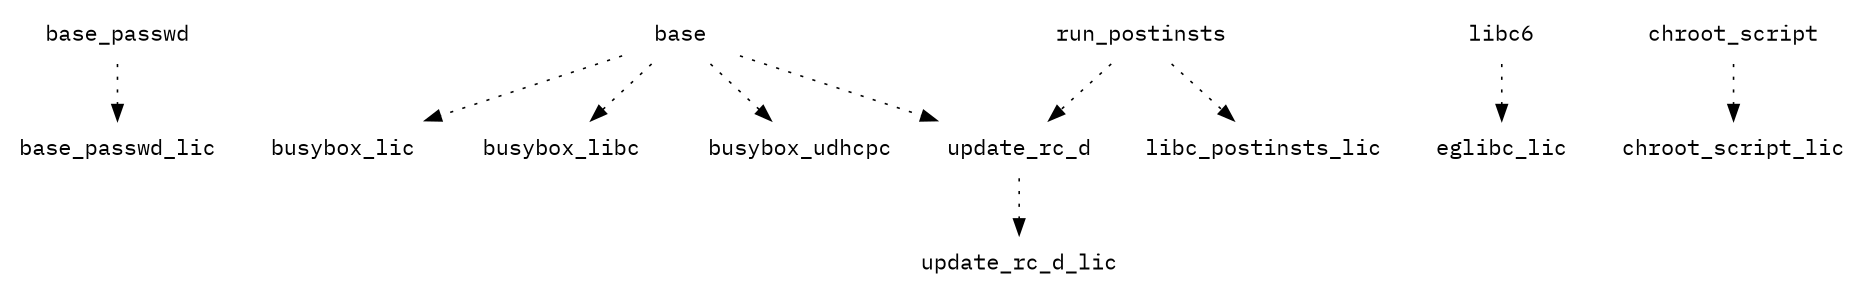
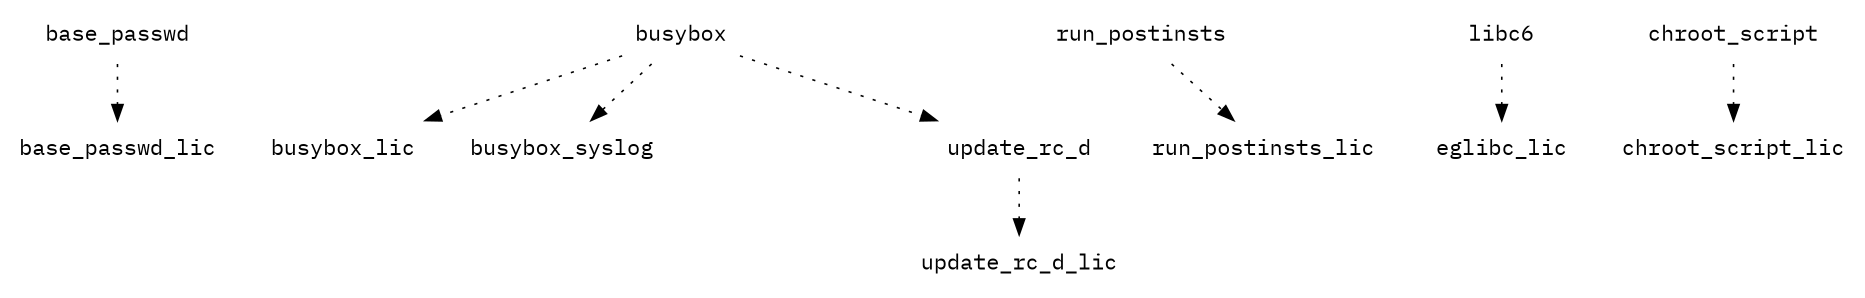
(681, 35) -> (681, 35)
(1086, 87) -> none
(562, 149) -> (562, 149)
(800, 149) -> none
(1264, 149) -> (1264, 149)
